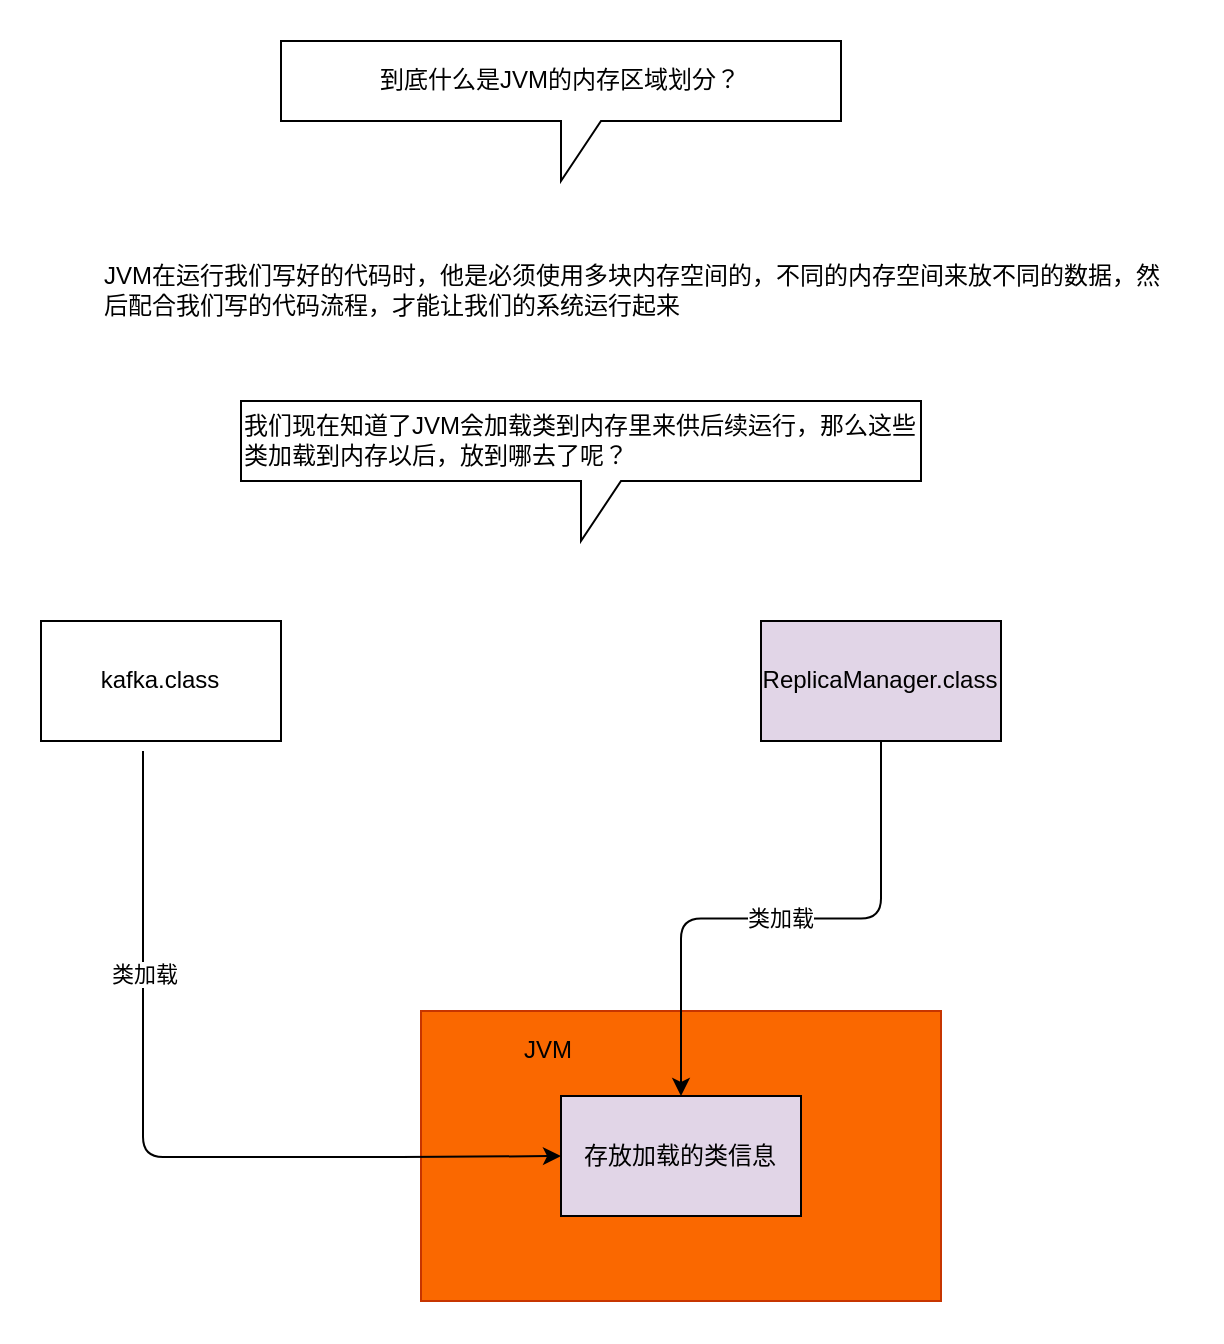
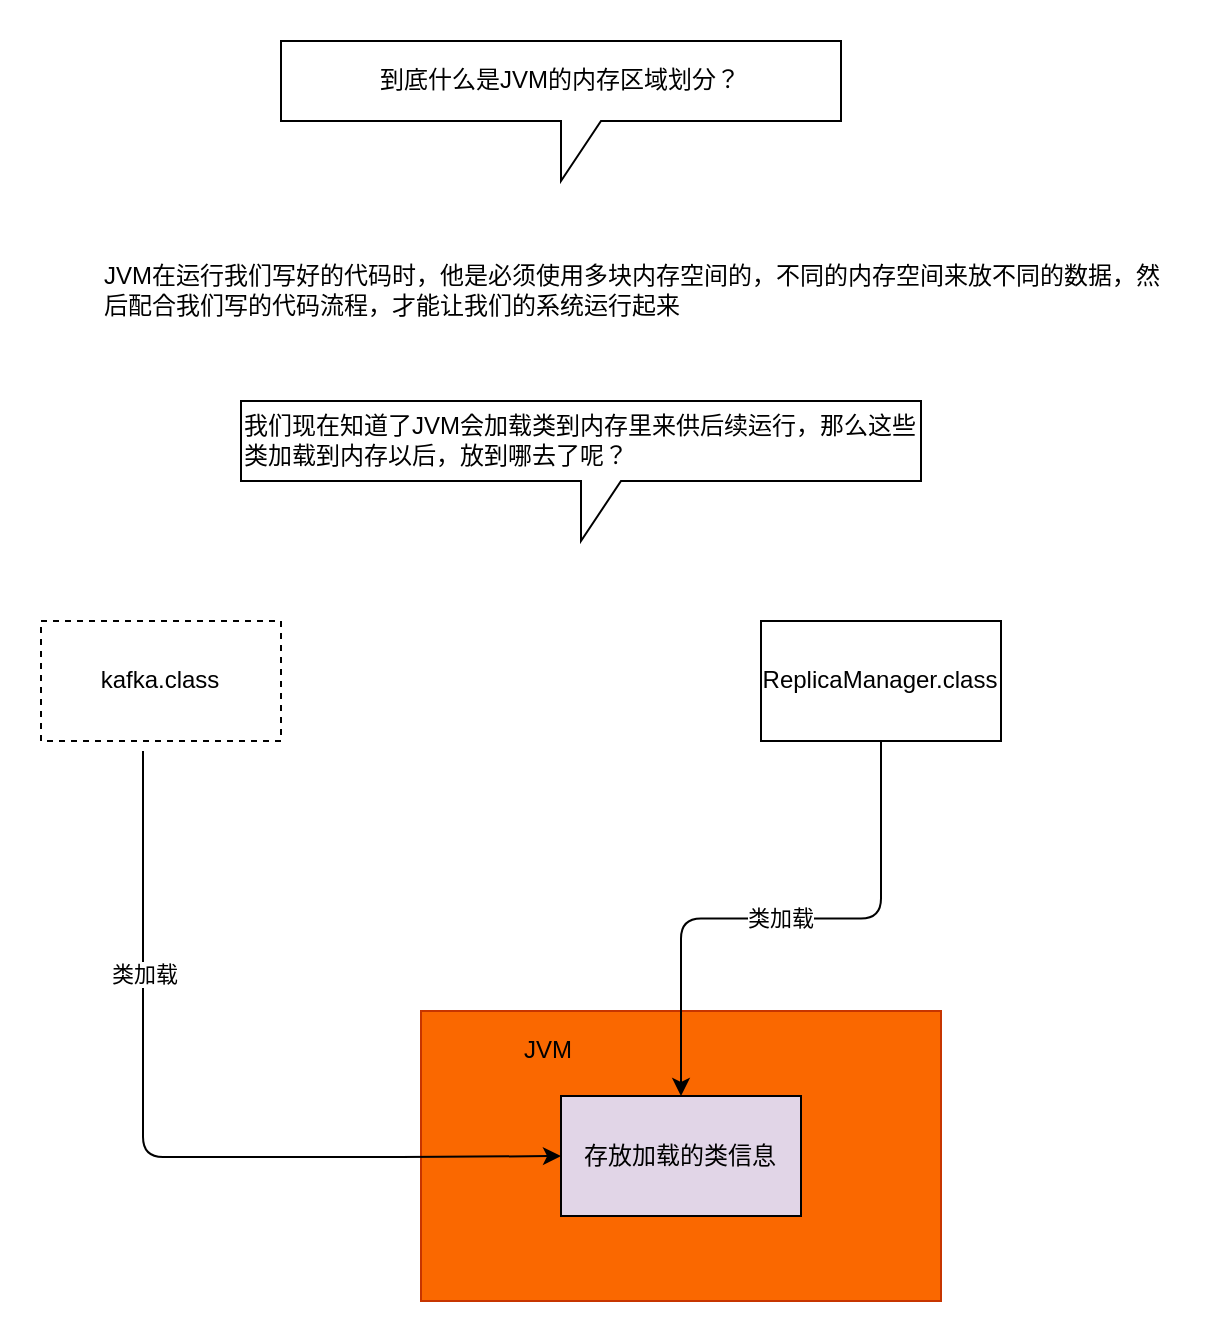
(161, 681) -> (161, 681)
(881, 681) -> (881, 681)
